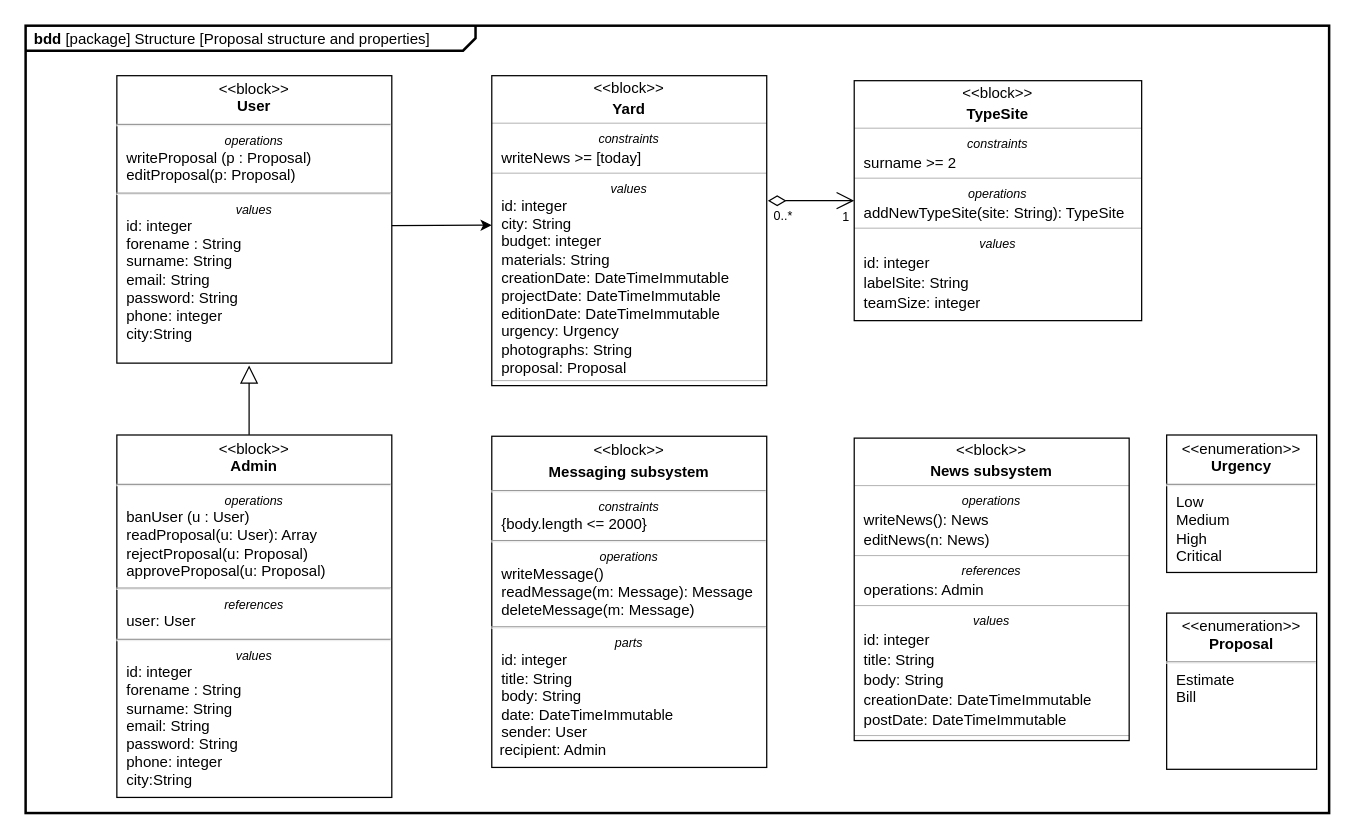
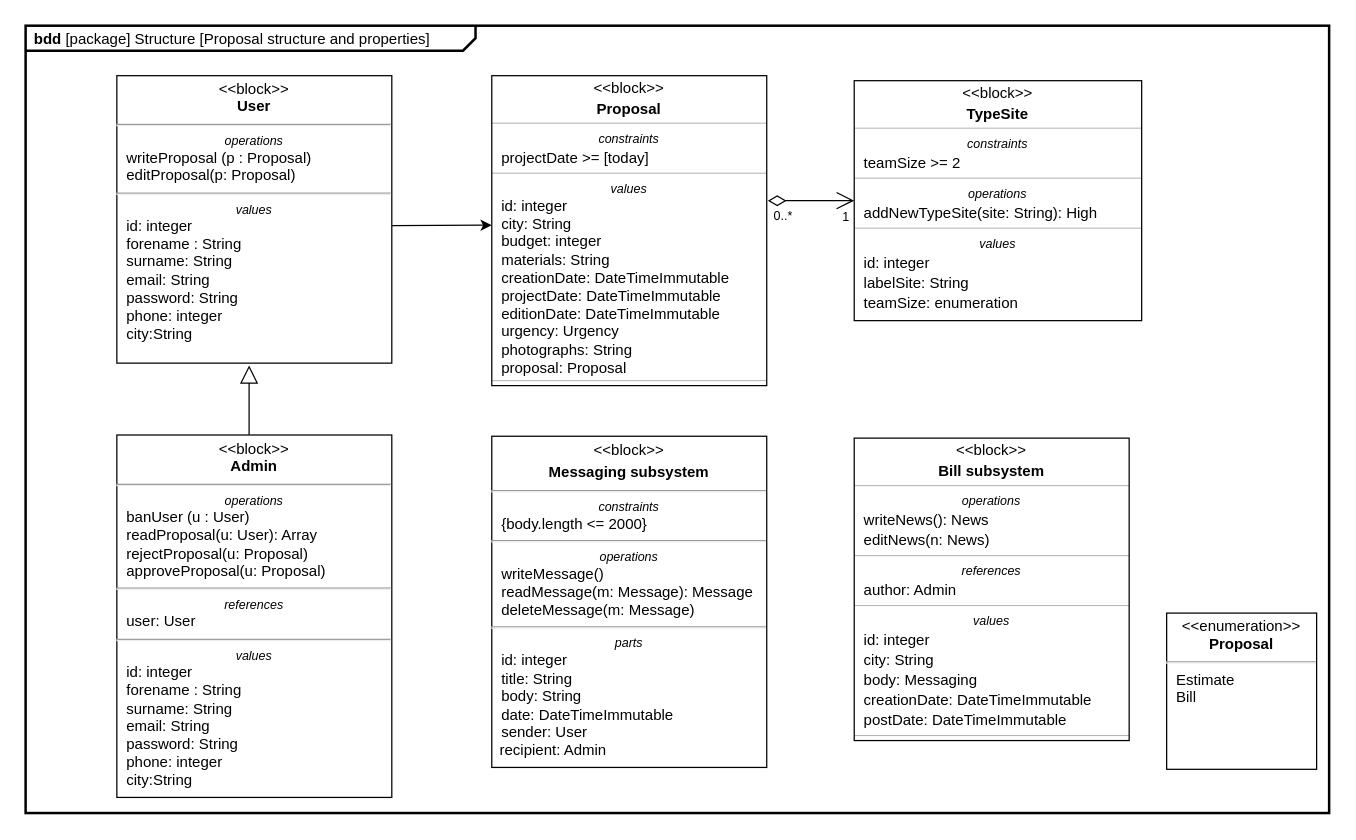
(629, 109) -> (629, 109)
(580, 158) -> (590, 158)
(911, 163) -> (913, 163)
(1004, 213) -> (992, 213)
(928, 303) -> (945, 303)
(992, 472) -> (992, 472)
(1242, 504) -> none
(928, 591) -> (913, 591)
(909, 661) -> (907, 661)
(909, 681) -> (922, 681)
